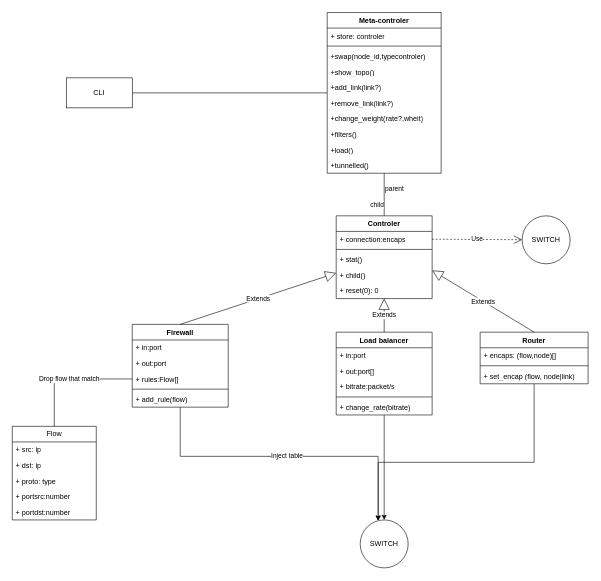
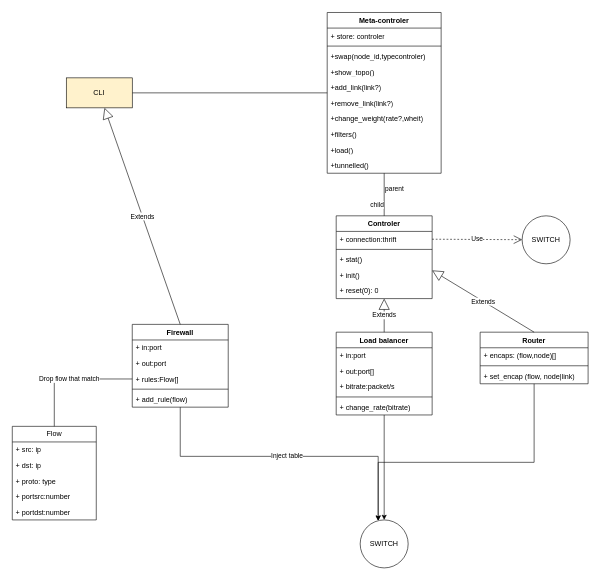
(99, 93) -> (99, 93)
(375, 240) -> (374, 240)
(355, 276) -> (353, 276)
(253, 300) -> (144, 221)
